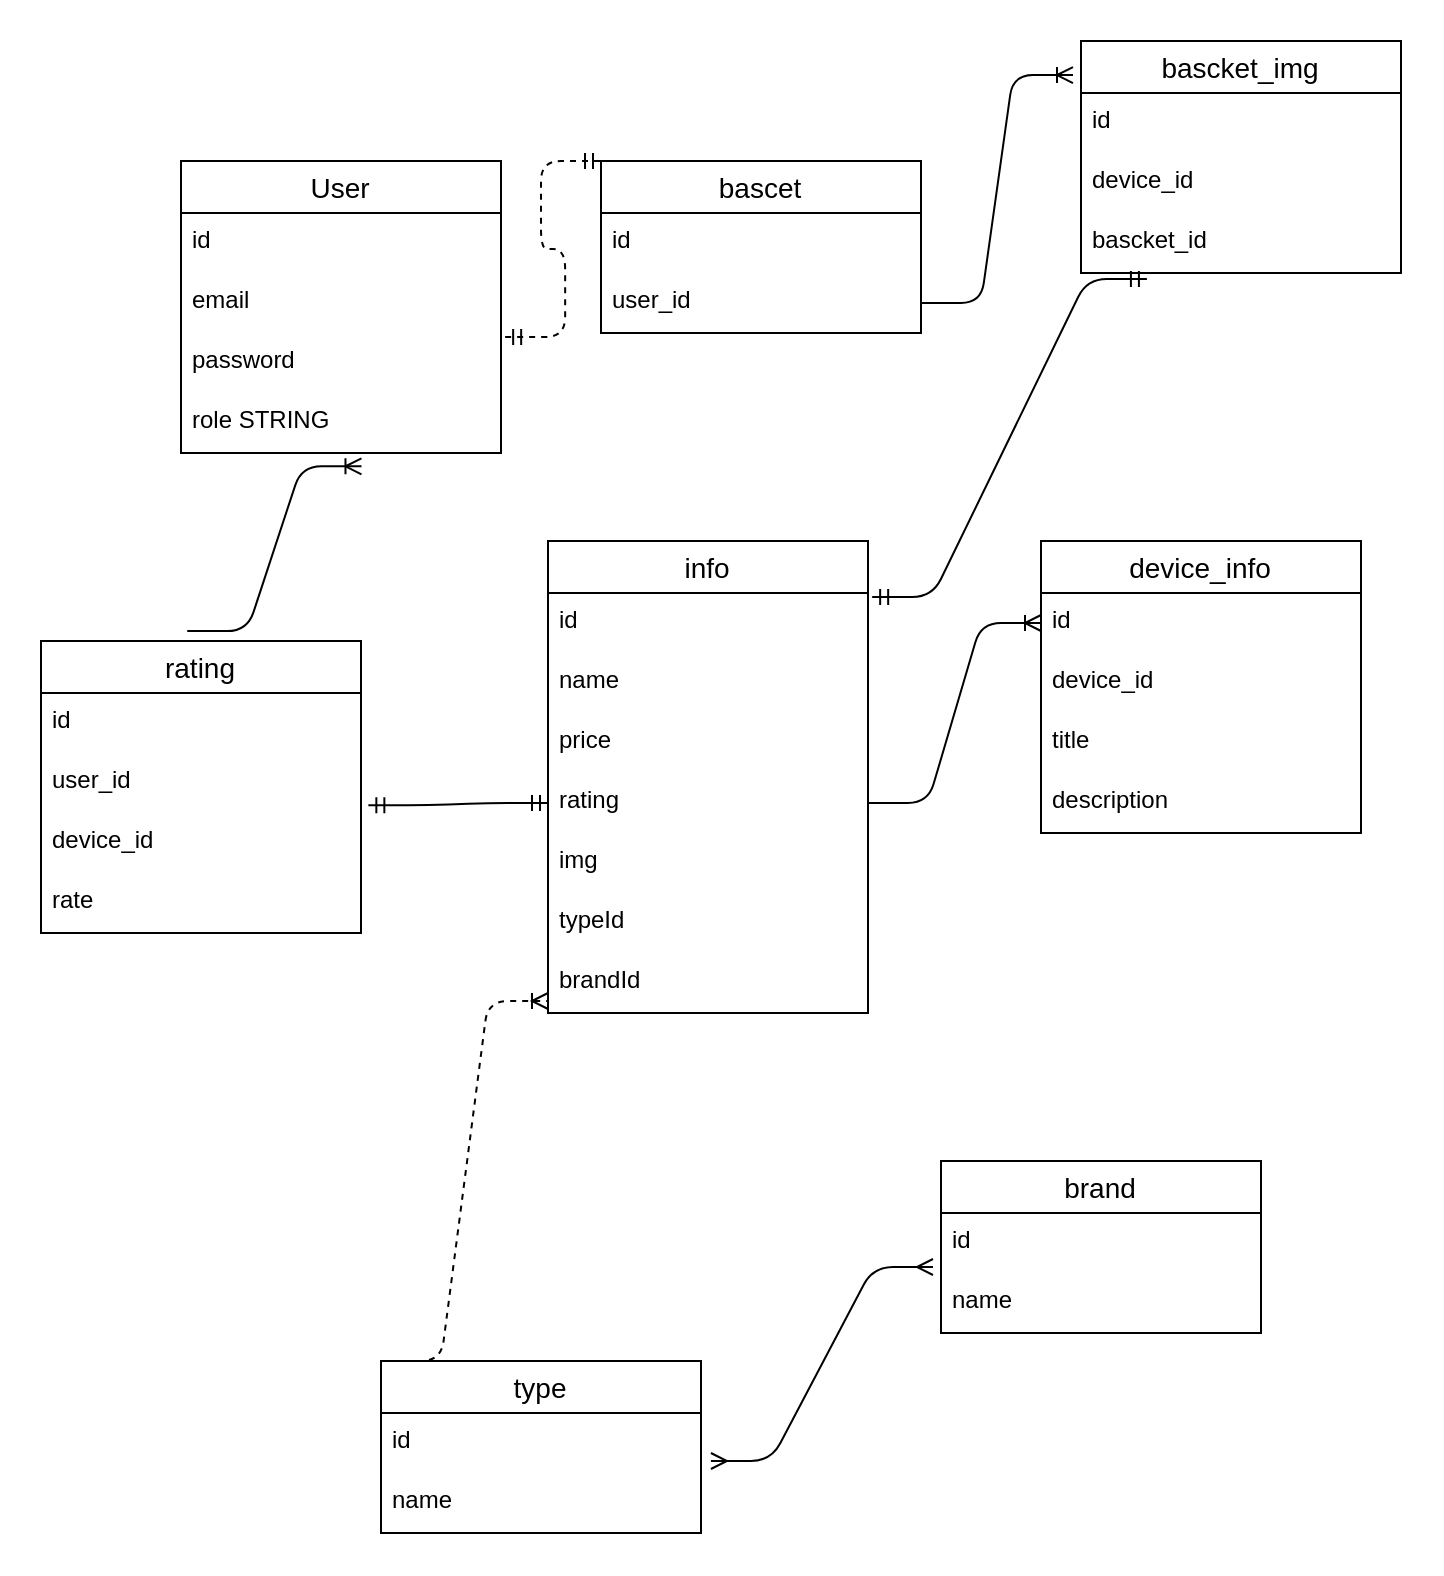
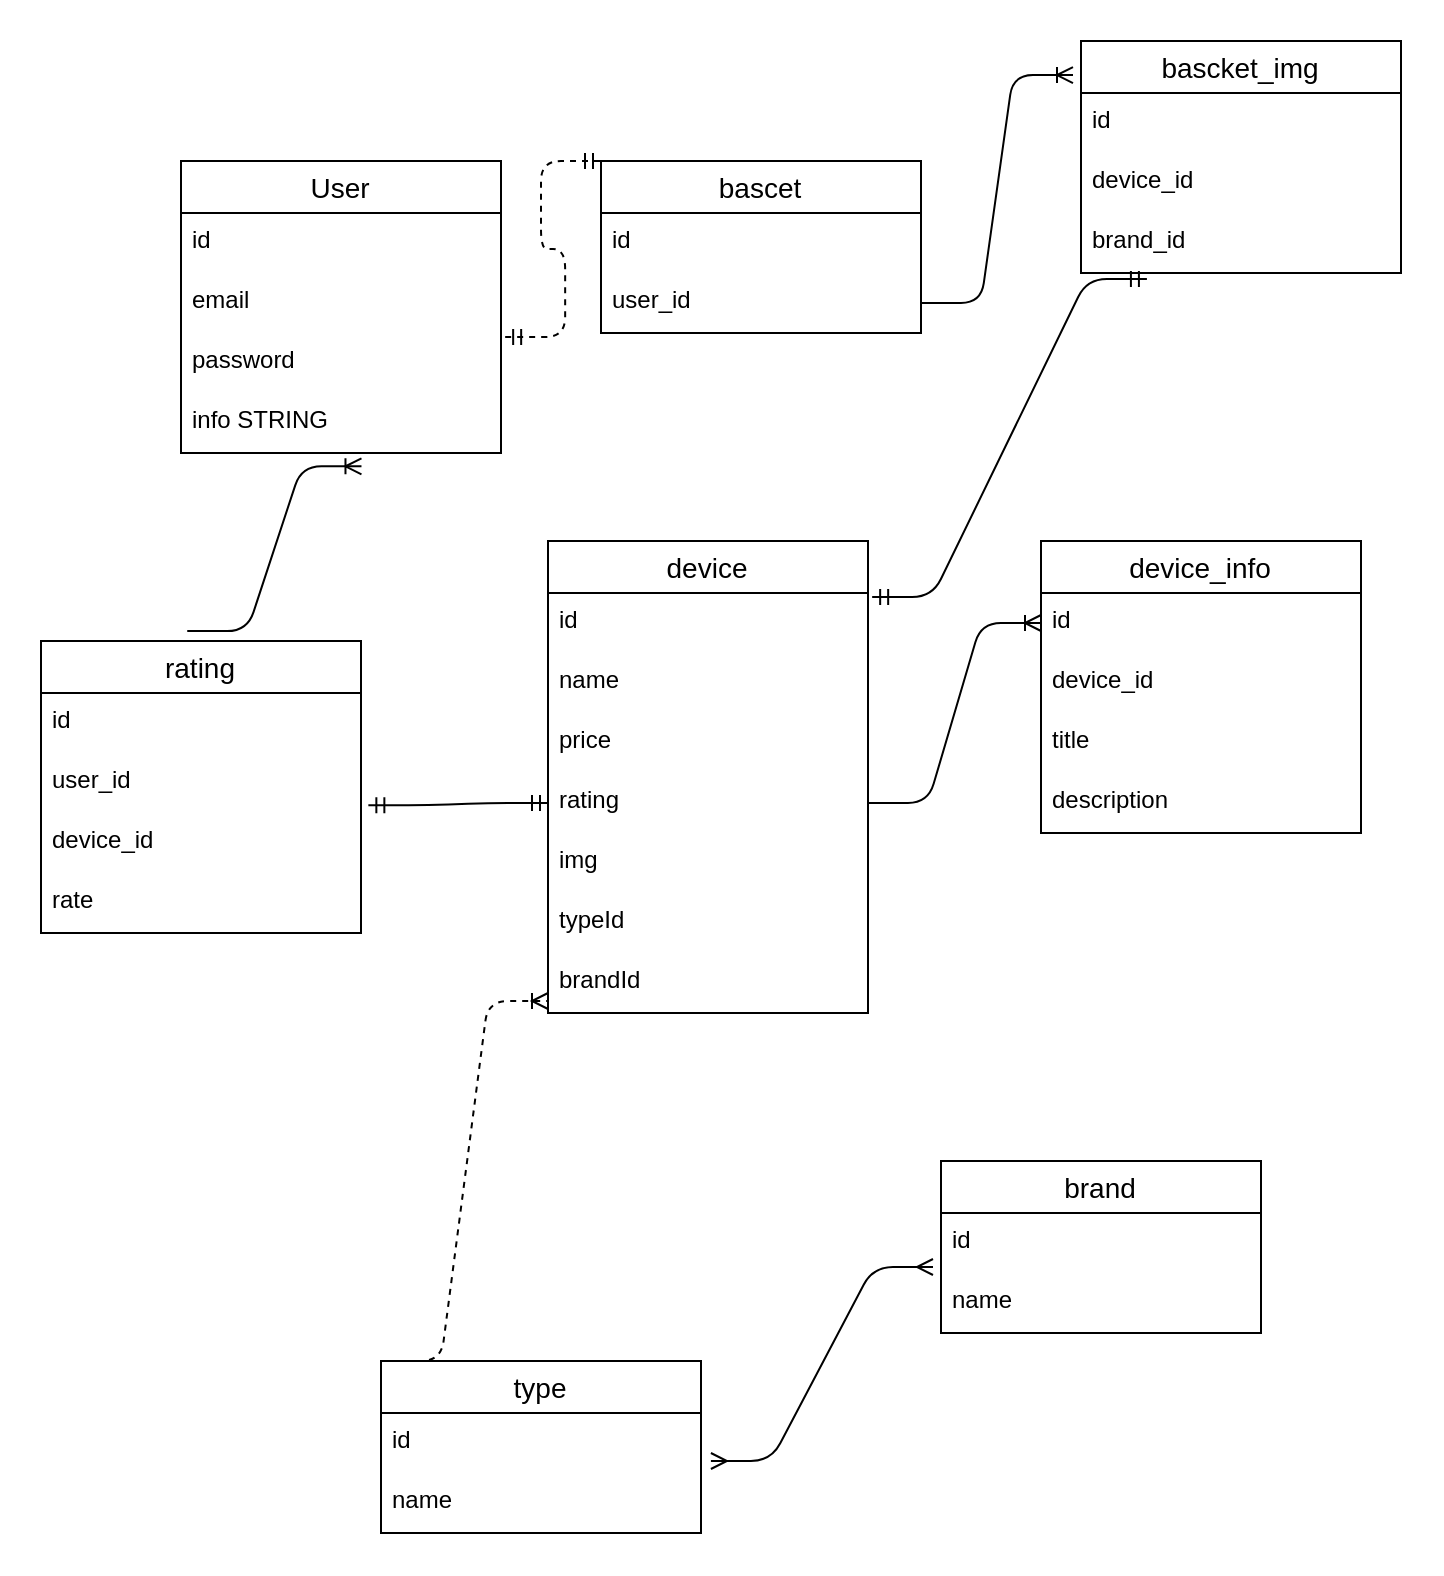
(1156, 240) -> (1143, 240)
(260, 420) -> (260, 420)
(707, 569) -> (707, 569)
